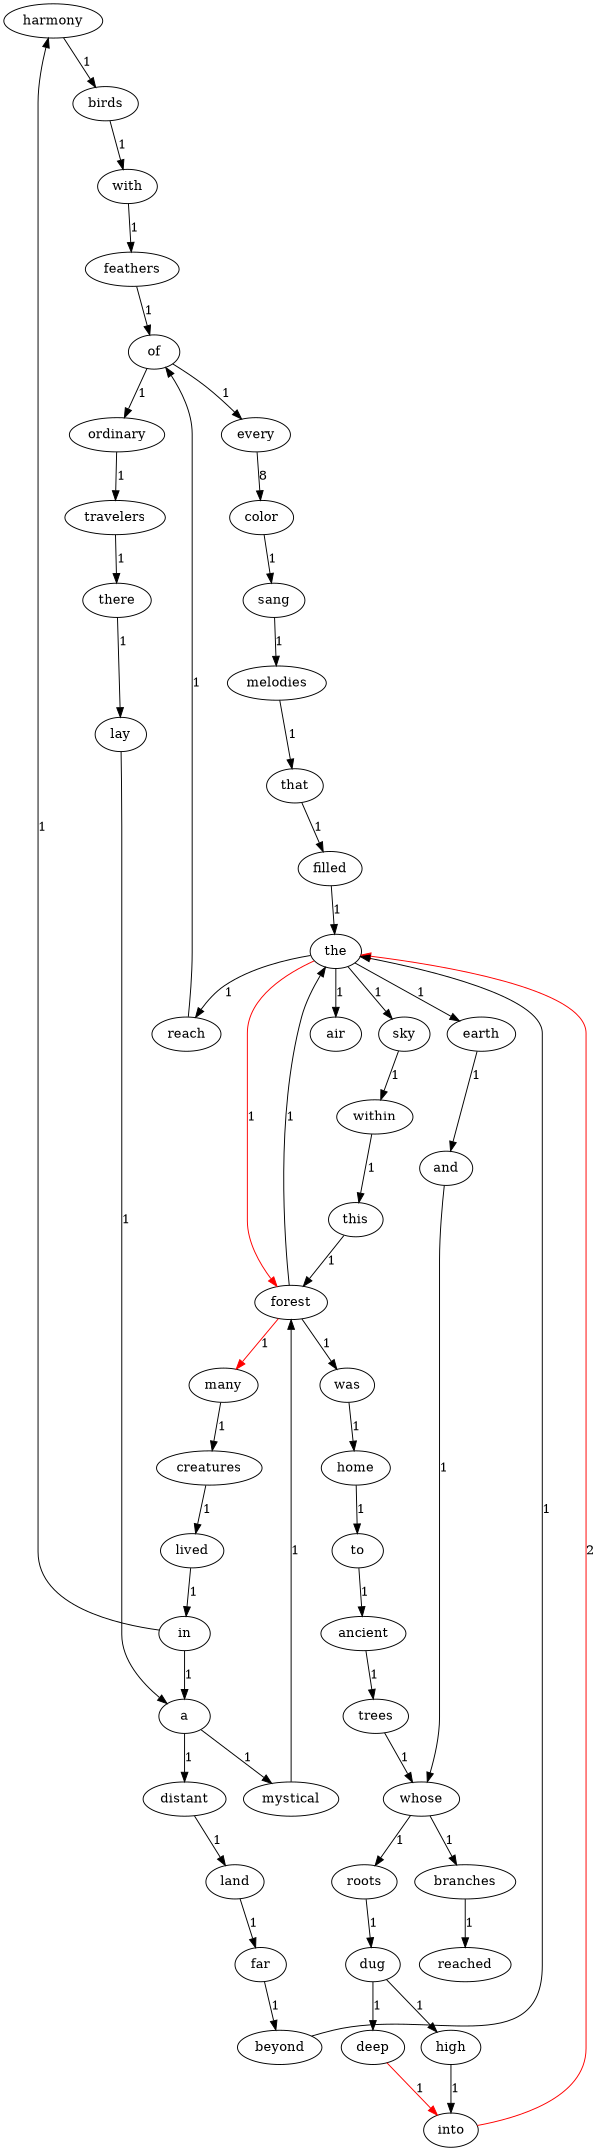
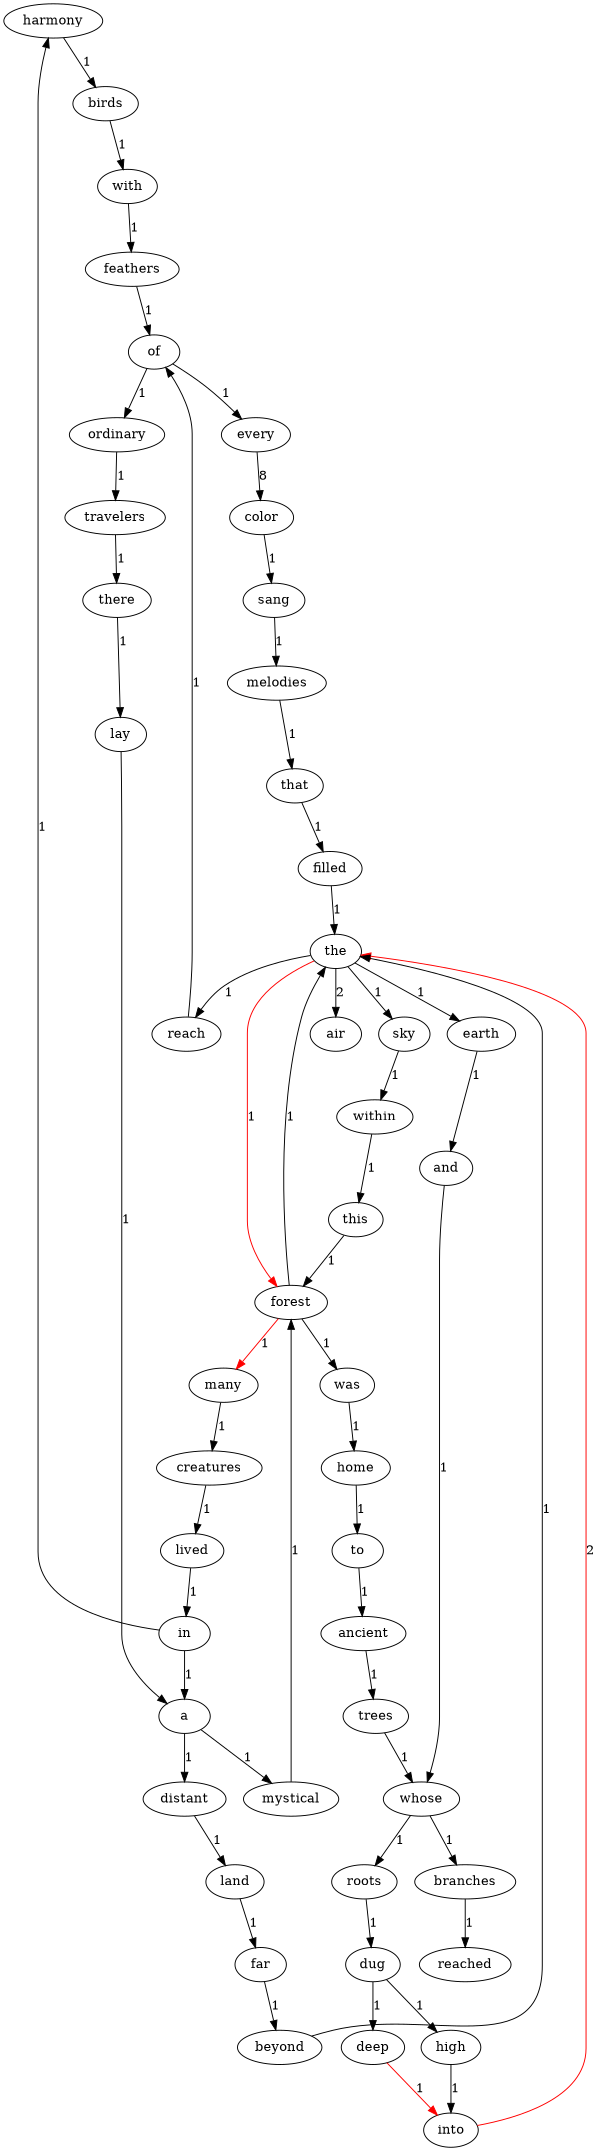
(341, 993) -> (341, 993)
